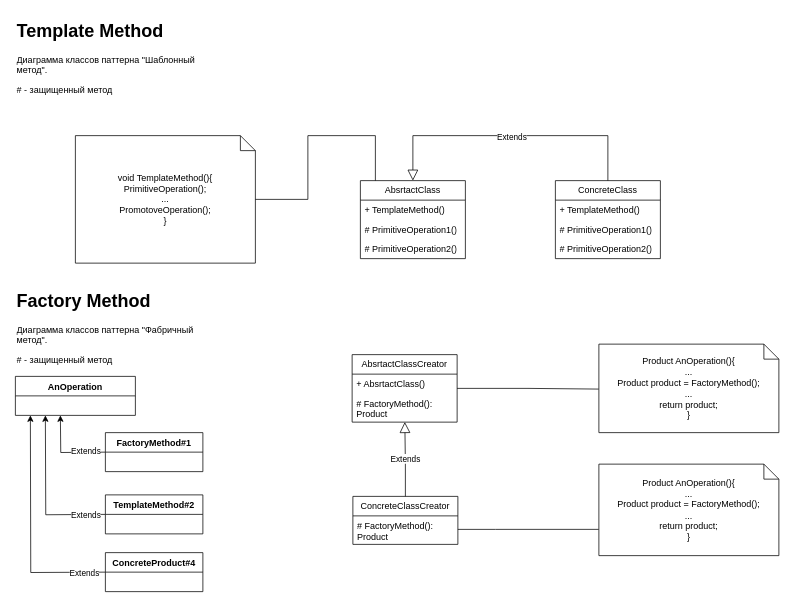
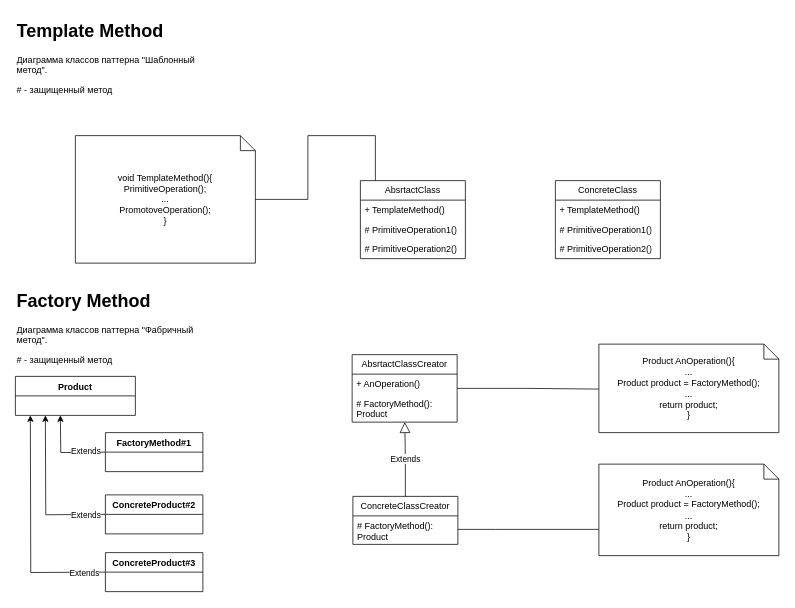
(511, 135) -> none
(397, 385) -> (392, 385)
(75, 387) -> (75, 387)
(154, 505) -> (154, 505)
(154, 563) -> (154, 563)
